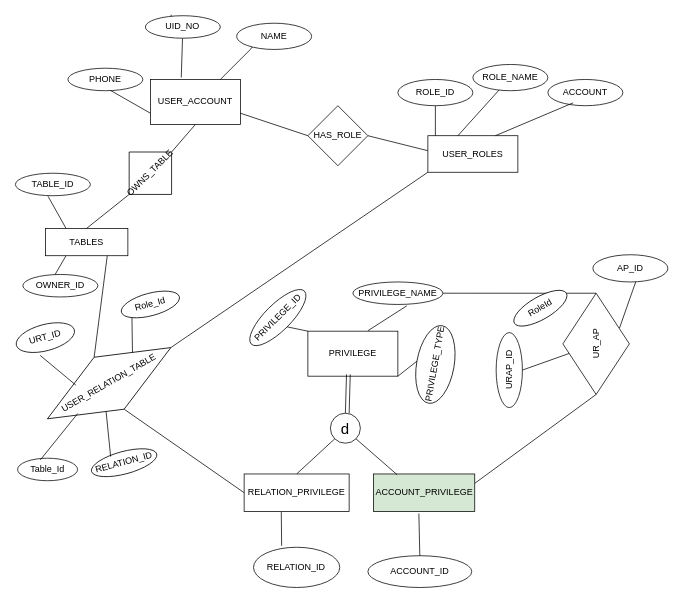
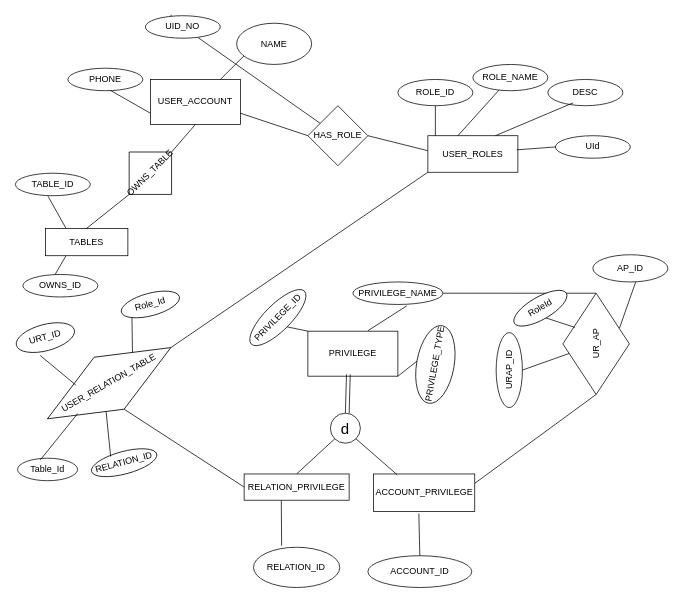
(274, 36) -> (274, 44)
(182, 57) -> (259, 80)
(585, 93) -> (585, 93)
none -> (593, 147)
none -> (536, 148)
(60, 285) -> (60, 285)
(101, 306) -> none
none -> (560, 323)
(297, 493) -> (297, 487)
(424, 493) -> (424, 493)
